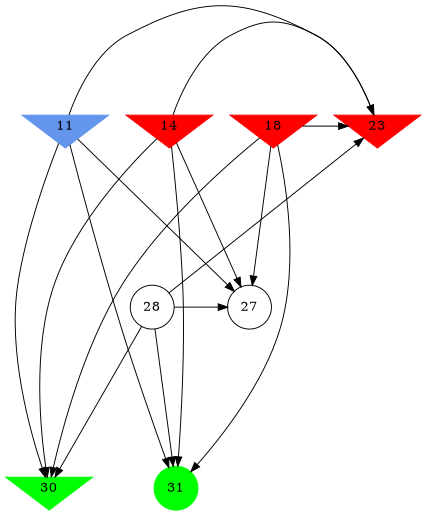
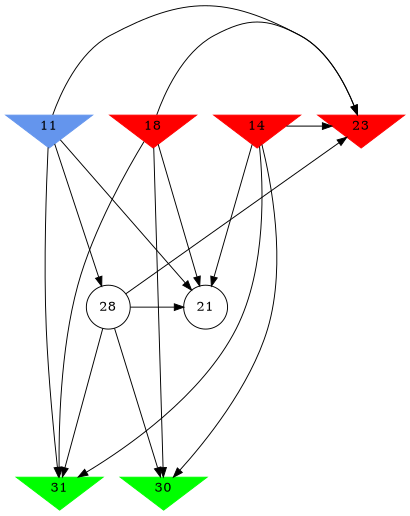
(16, 304) -> (77, 210)
(250, 307) -> (206, 307)
(176, 488) -> (60, 488)
